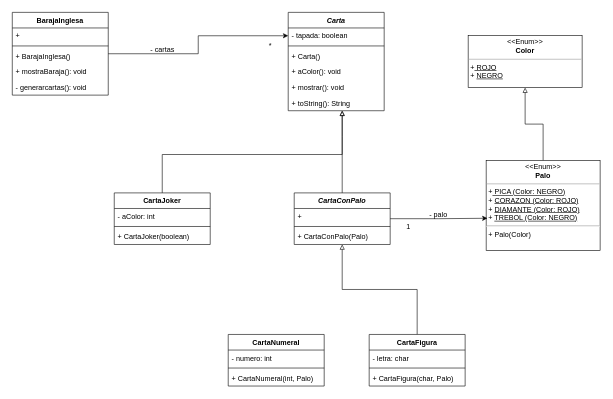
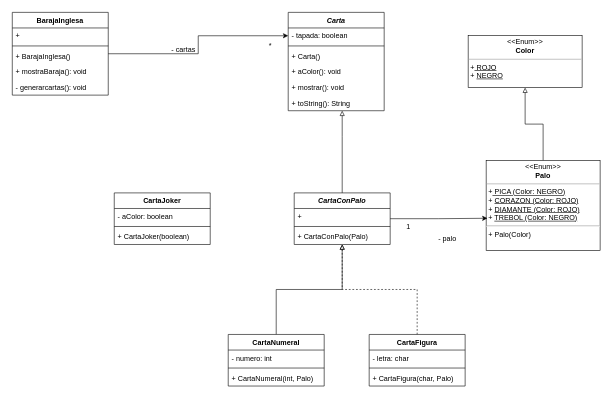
(162, 50) -> (183, 50)
(232, 155) -> none
(438, 215) -> (447, 239)
(139, 217) -> (147, 217)
none -> (286, 290)
(402, 290) -> (402, 290)
